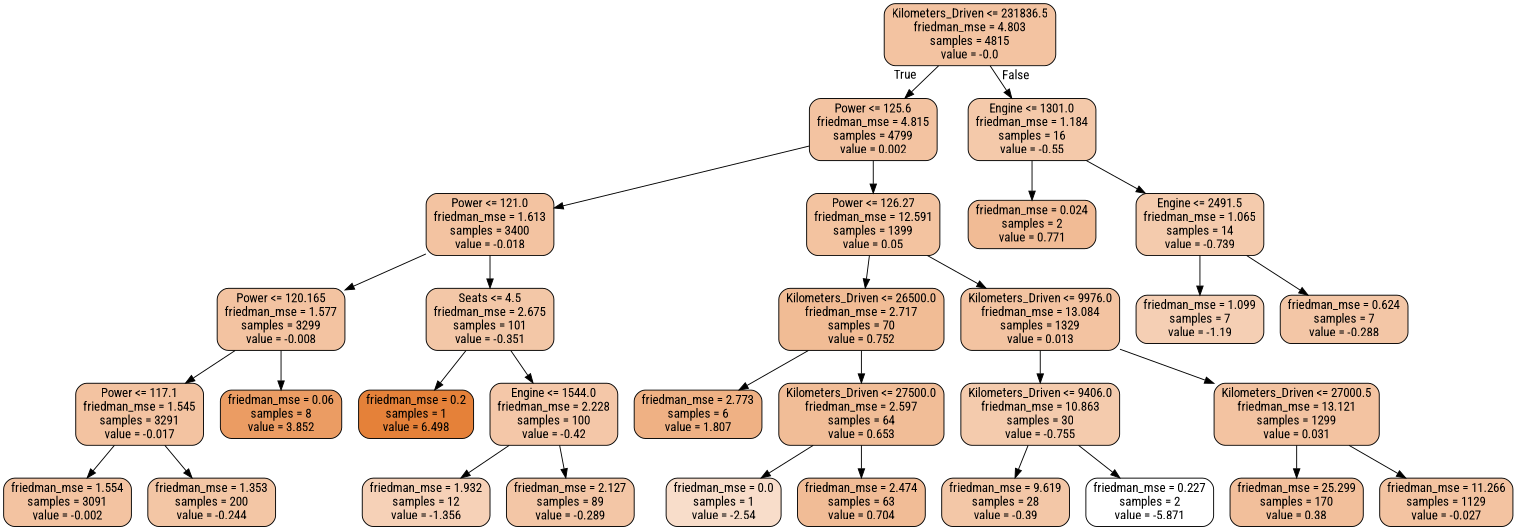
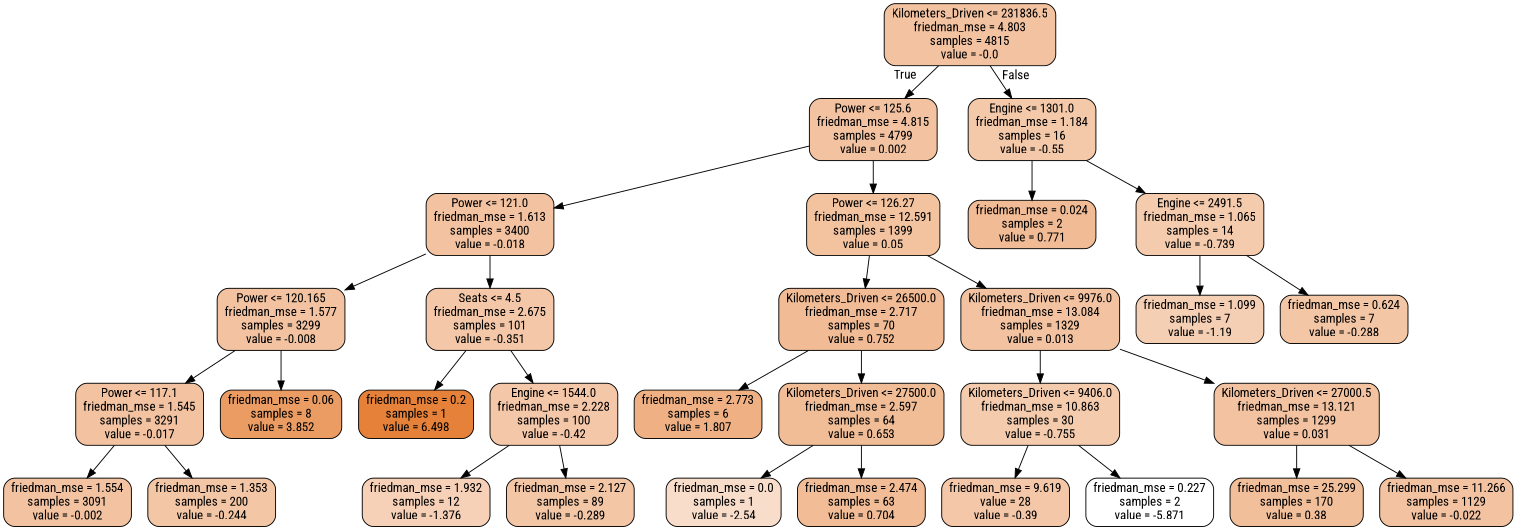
(426, 502) -> (426, 502)
(1006, 502) -> (1006, 502)
(1446, 502) -> (1446, 502)
